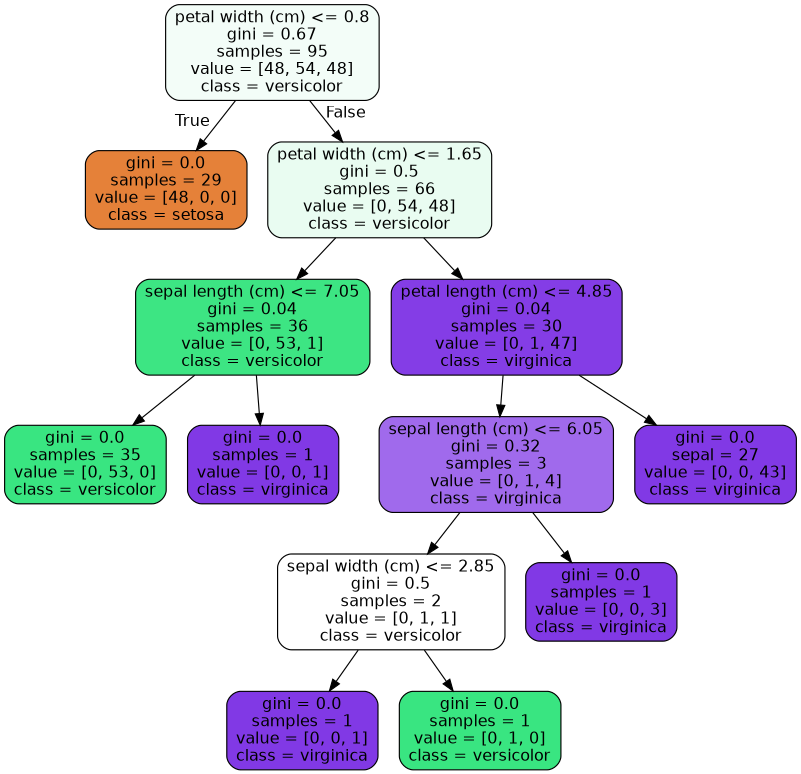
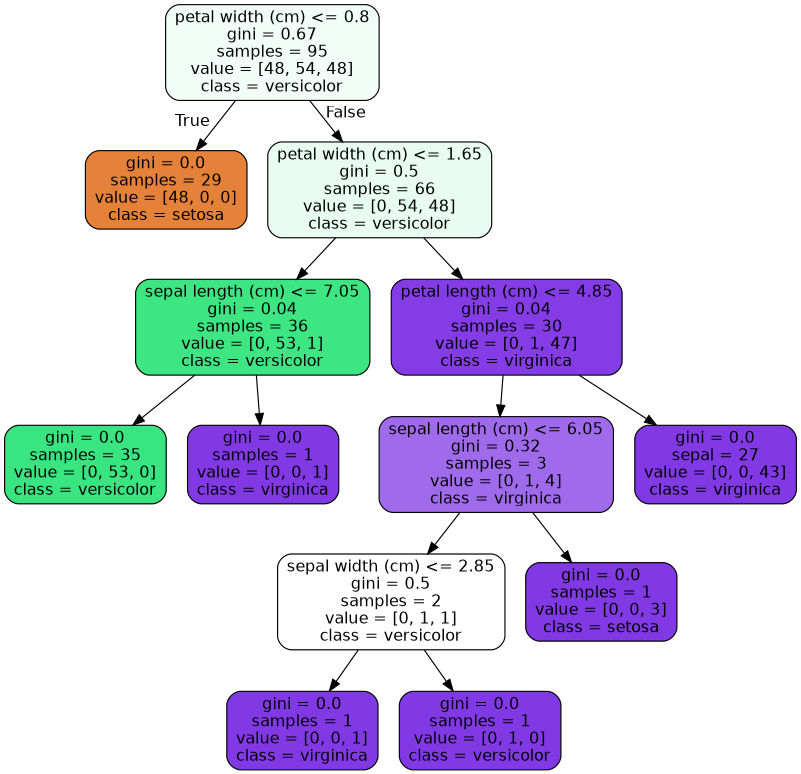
(601, 602) -> (601, 602)
(480, 731) -> (480, 731)
